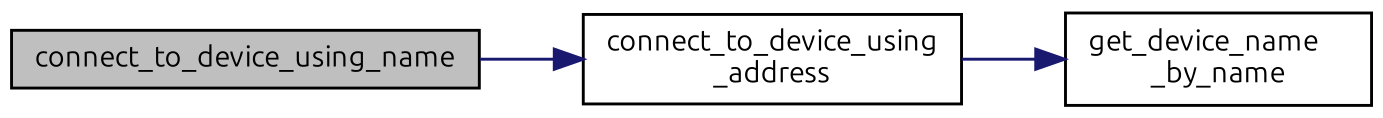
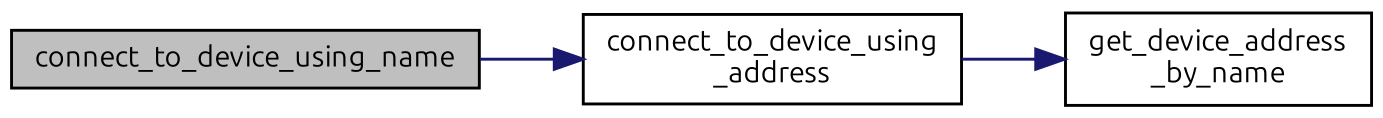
(1219, 59) -> (1219, 59)
